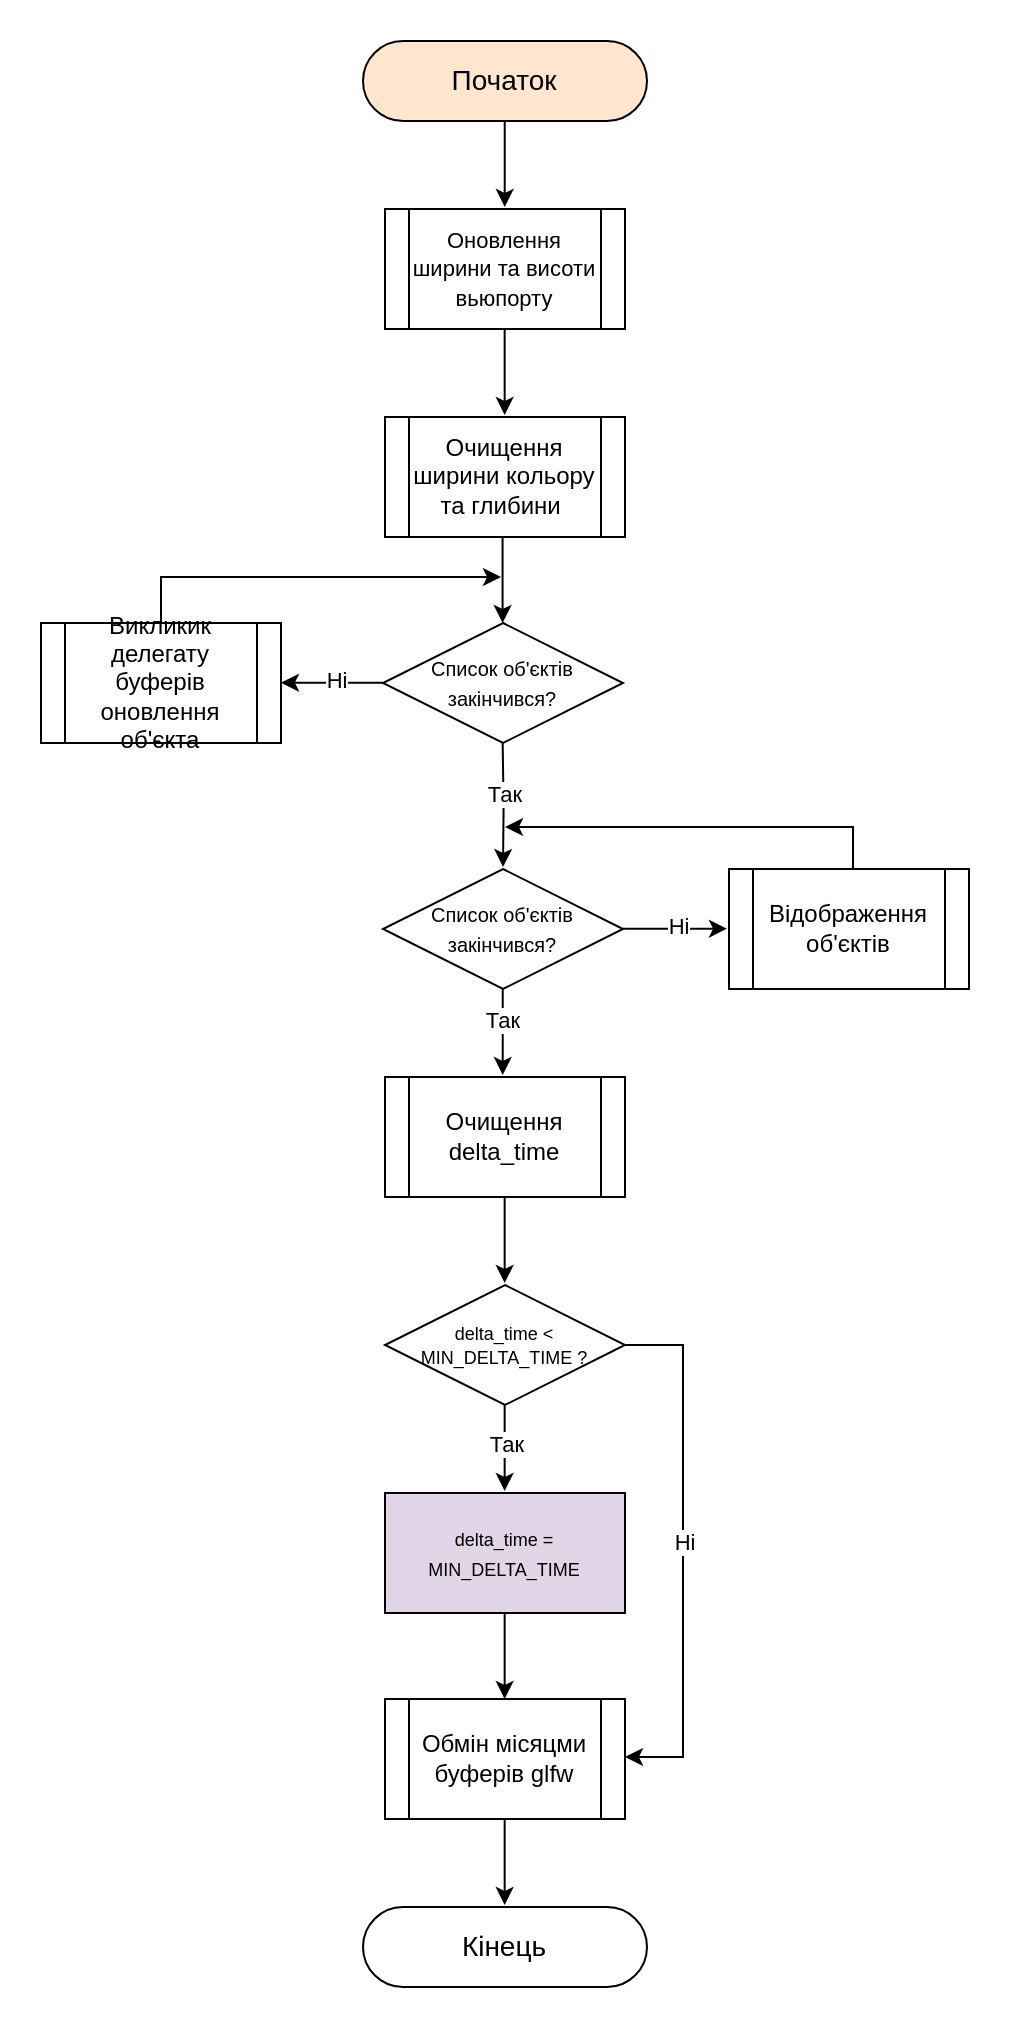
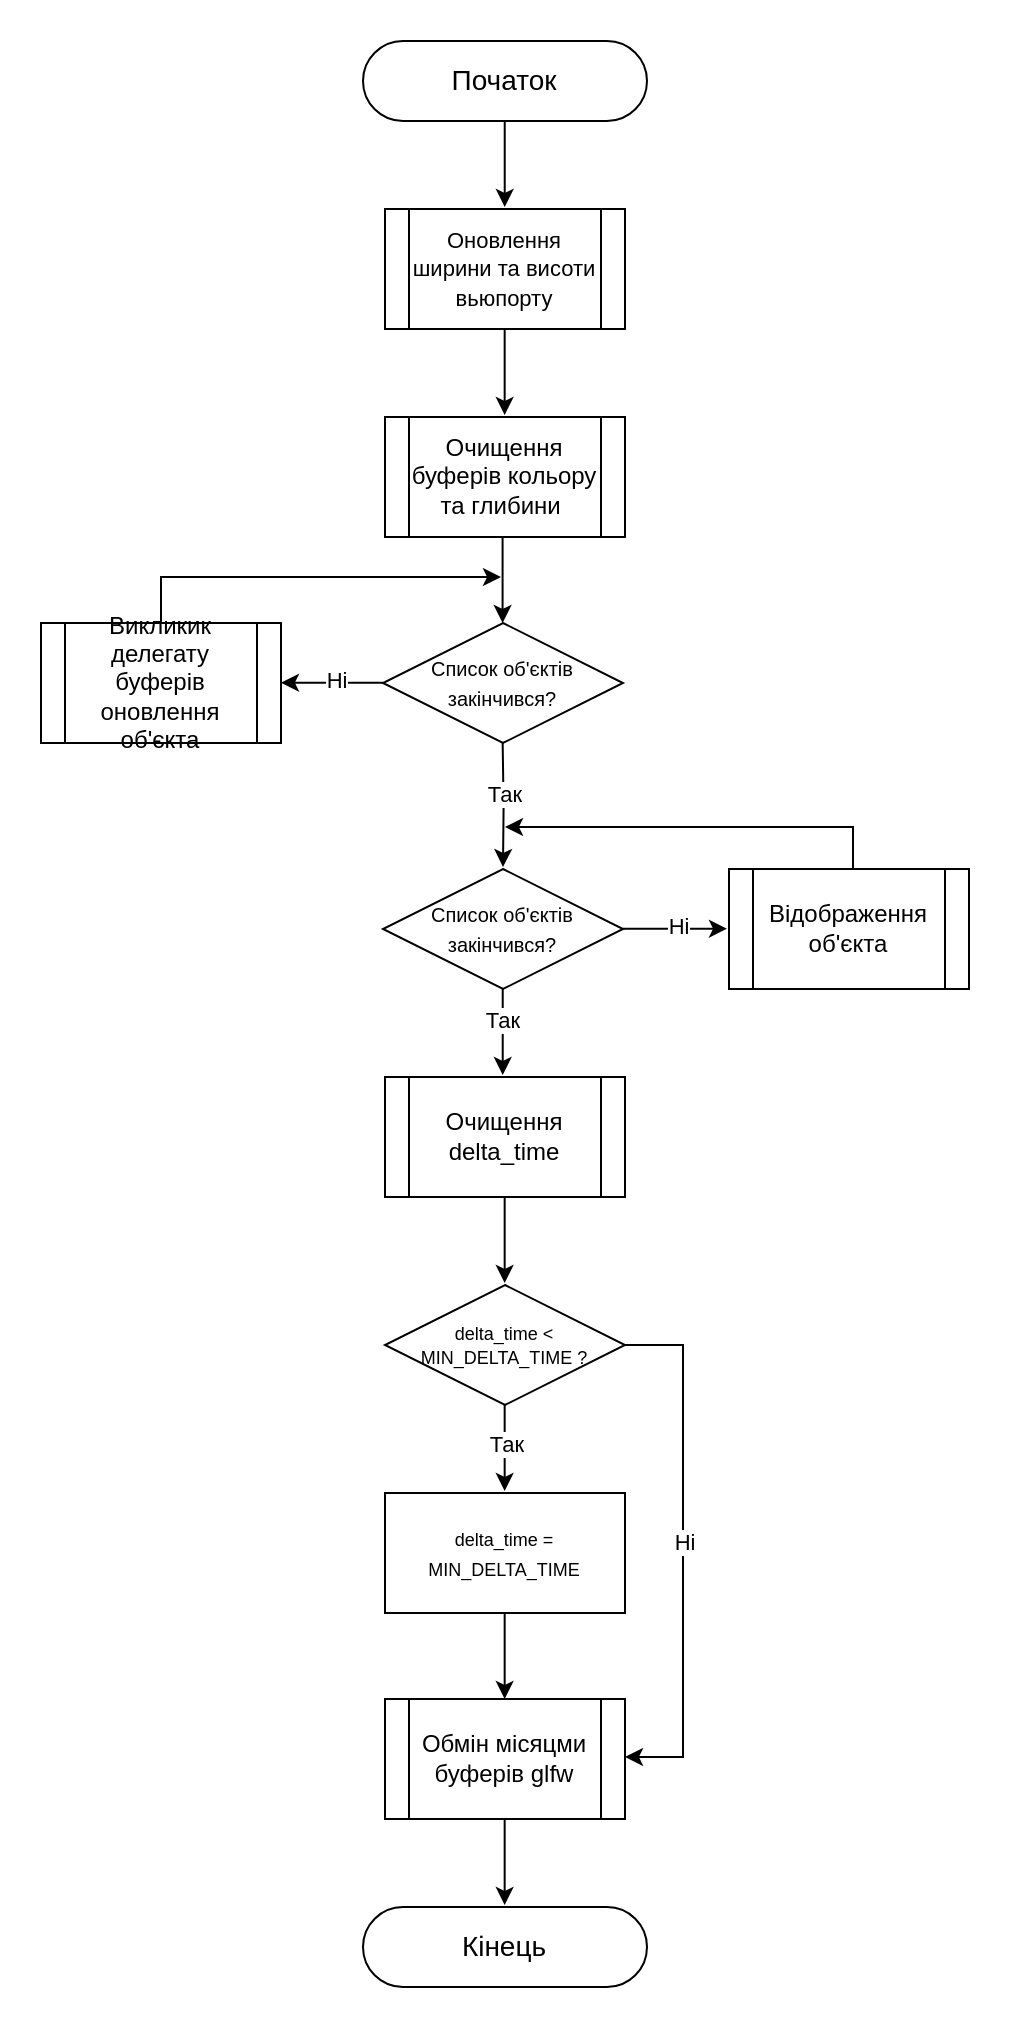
(505, 81) -> (505, 81)
(505, 477) -> (505, 477)
(849, 929) -> (849, 929)
(505, 1553) -> (505, 1553)
